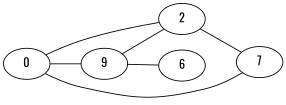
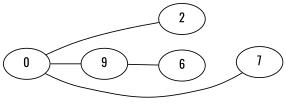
(221, 40) -> none
(143, 41) -> none
